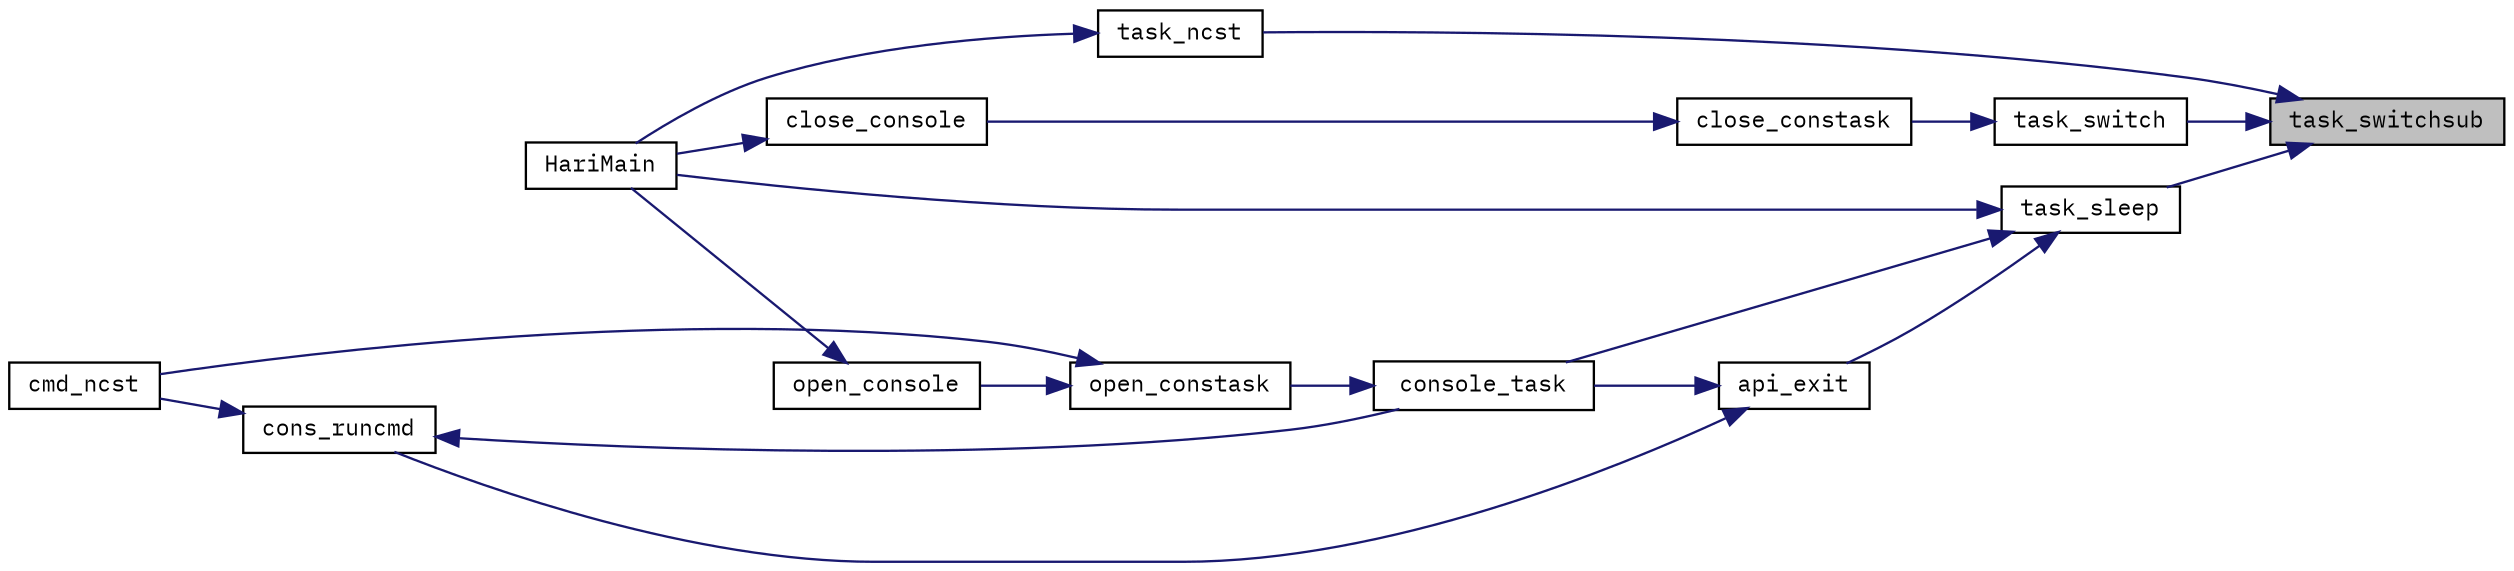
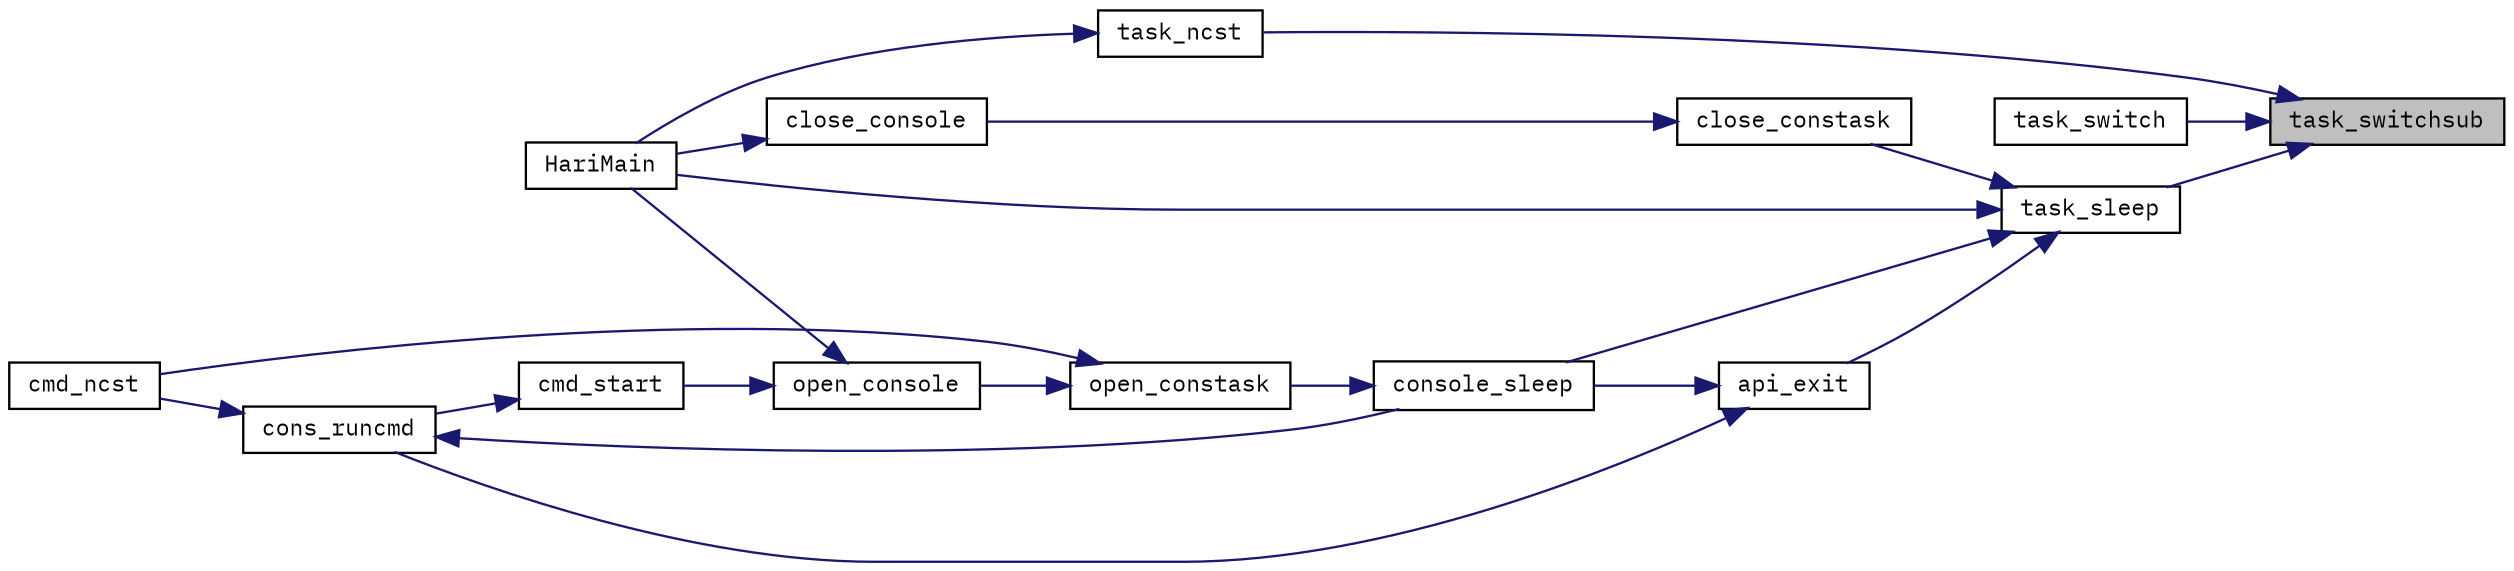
(1941, 122) -> (1931, 162)
none -> (601, 386)
(1484, 386) -> (1484, 386)
